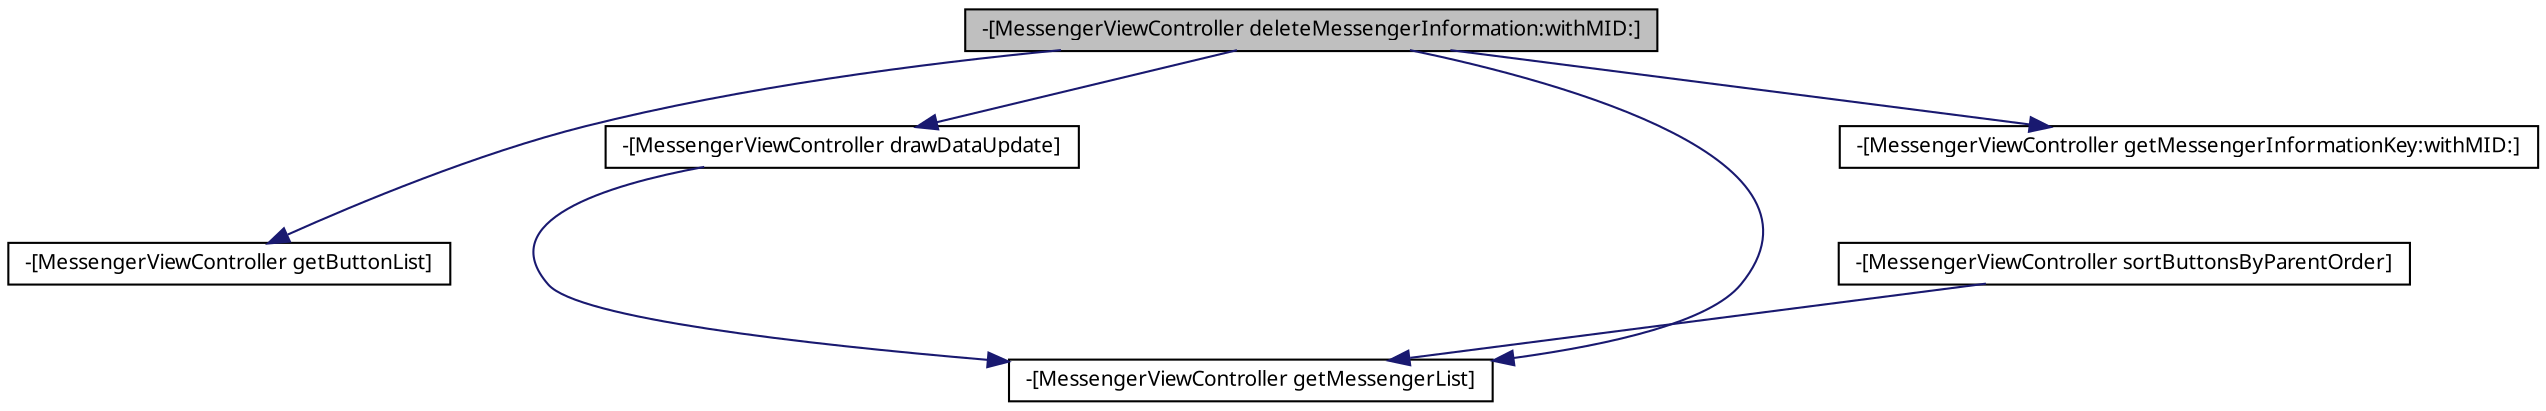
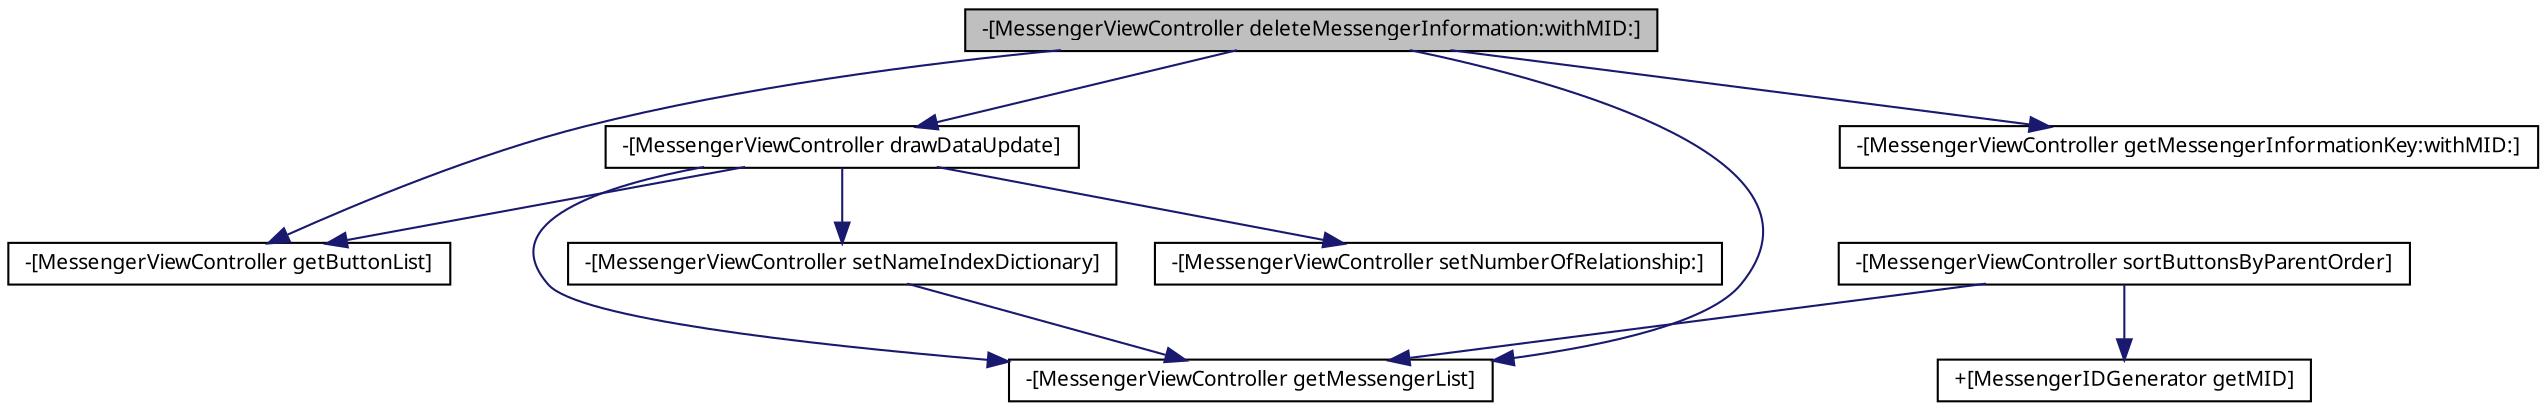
none -> (546, 203)
none -> (842, 264)
none -> (1438, 264)
none -> (2124, 380)
